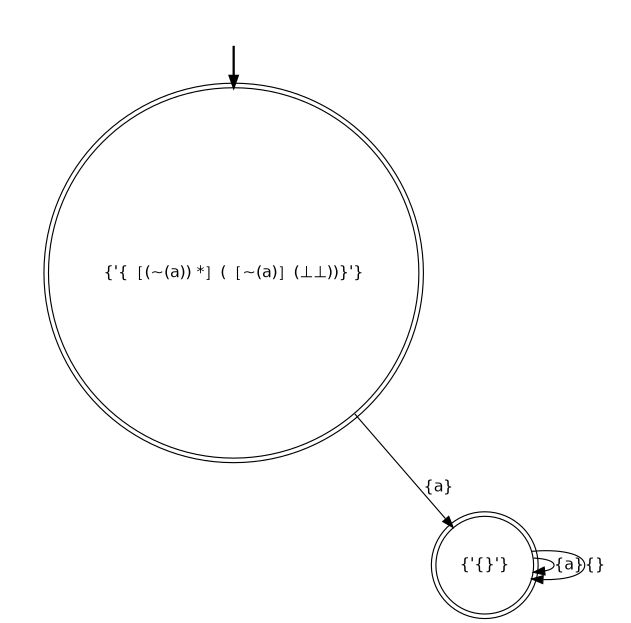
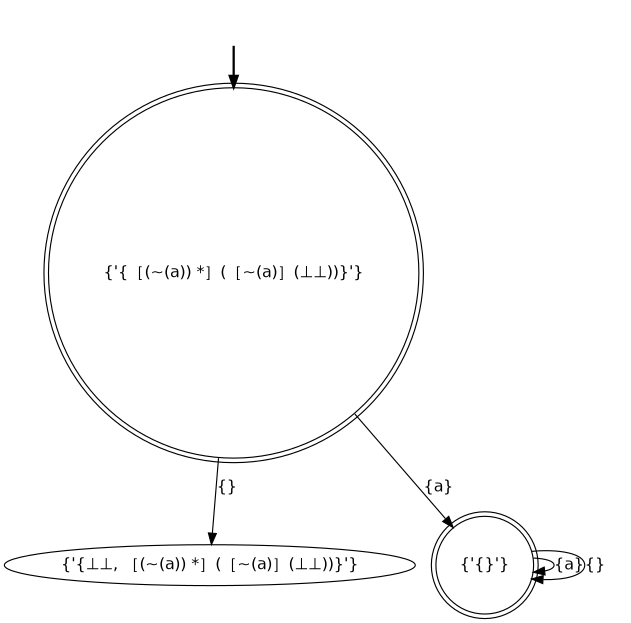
none -> (210, 565)
